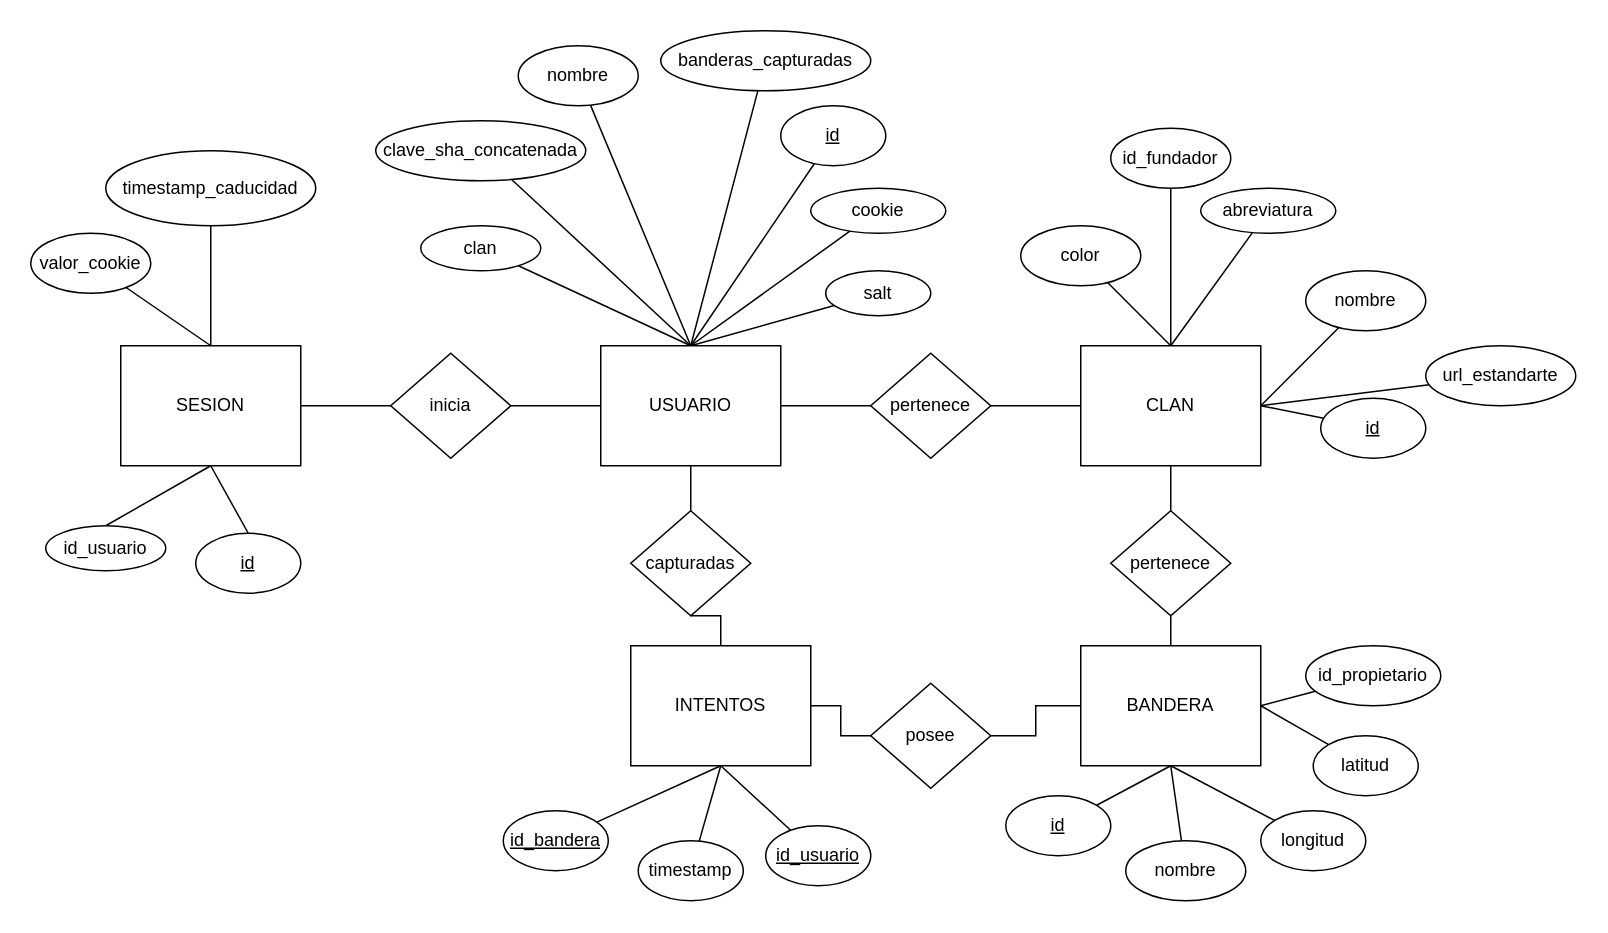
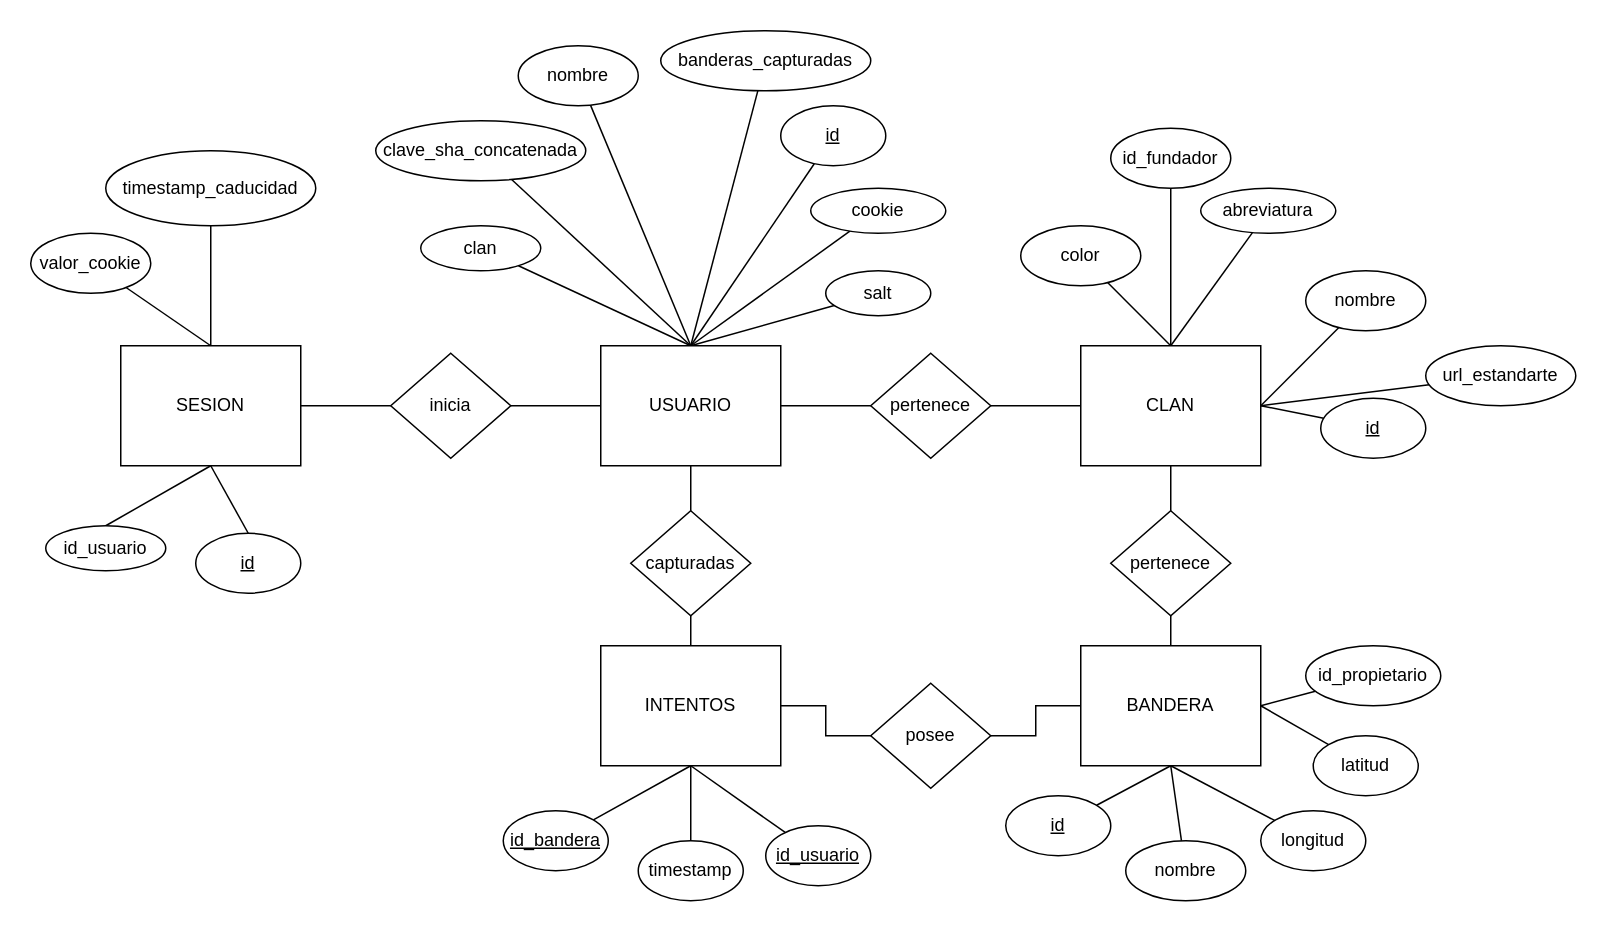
(721, 706) -> (691, 706)
